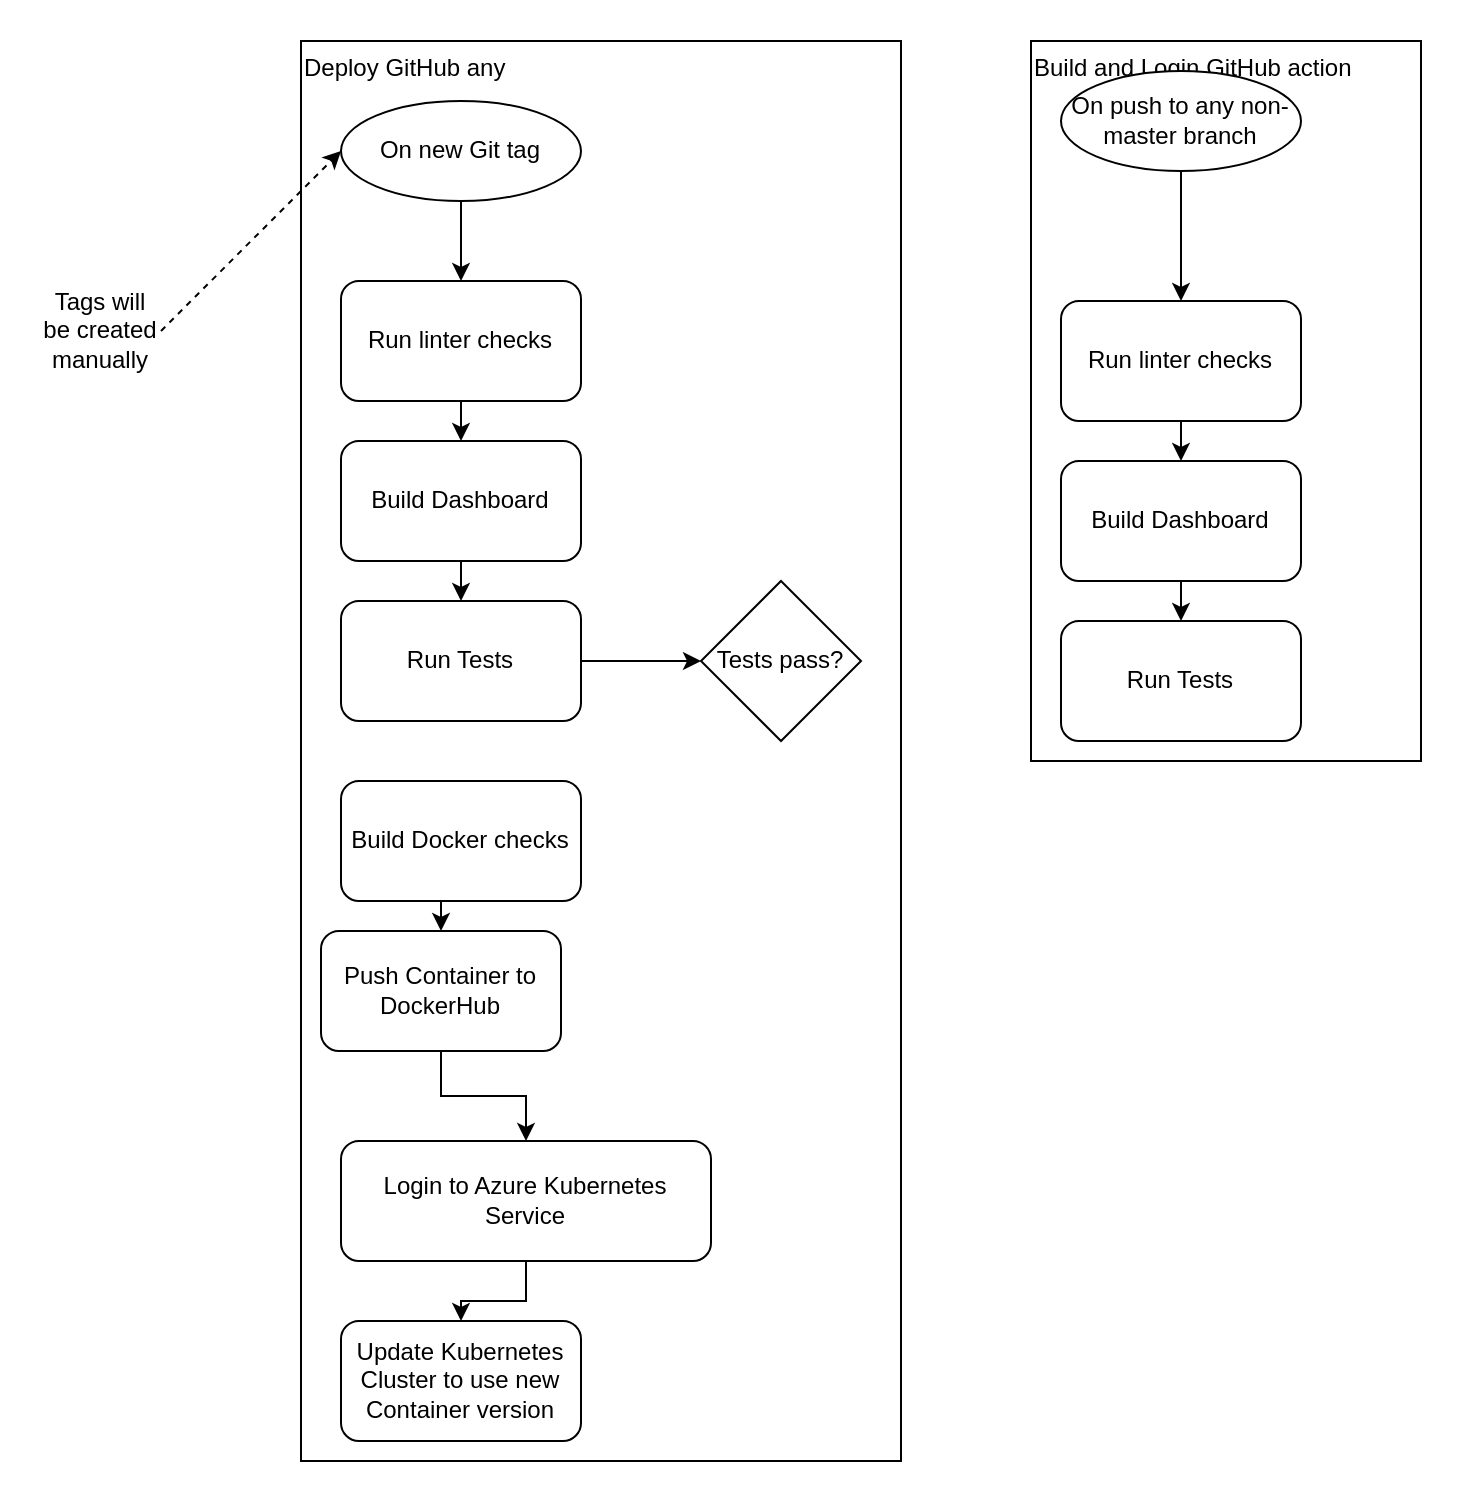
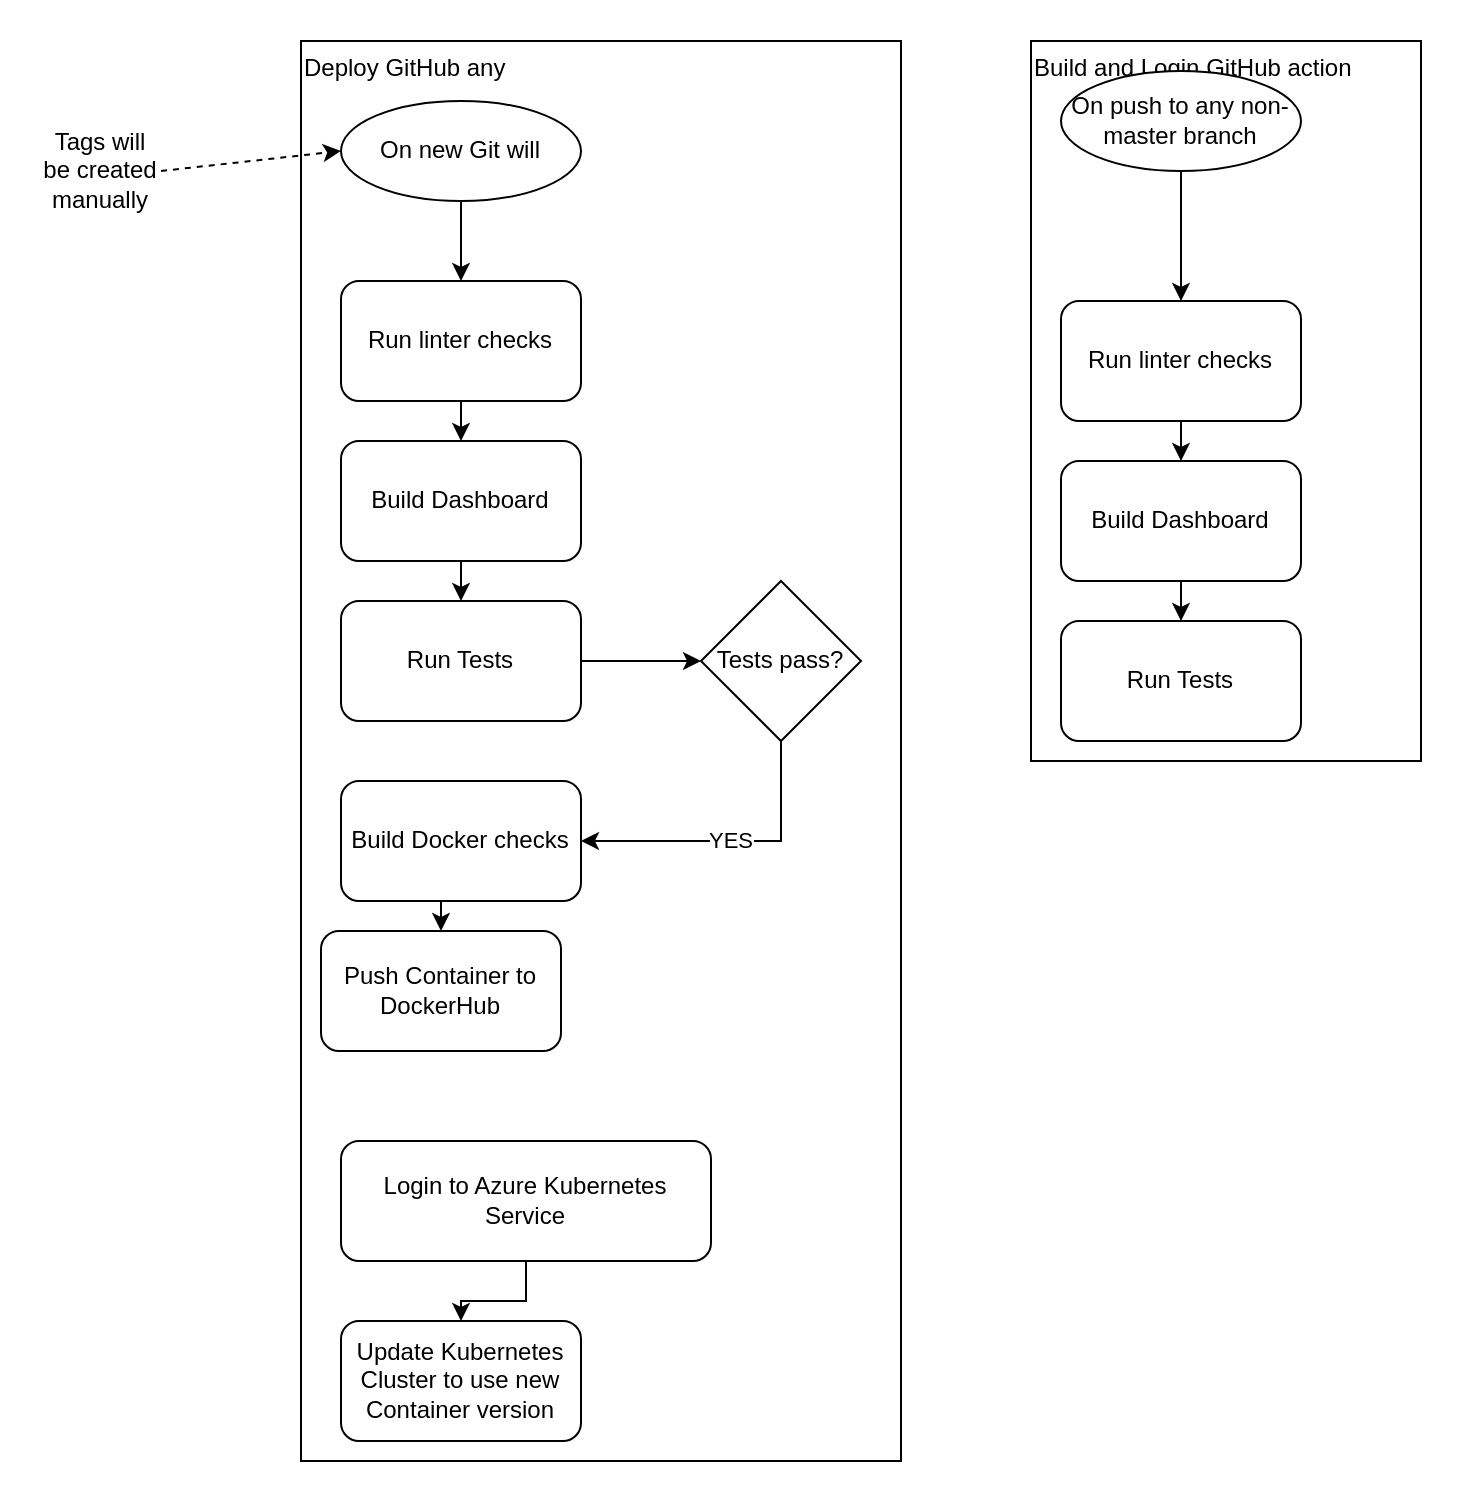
(461, 151) -> (461, 151)
(101, 331) -> (101, 171)
none -> (739, 841)
(477, 1096) -> none
